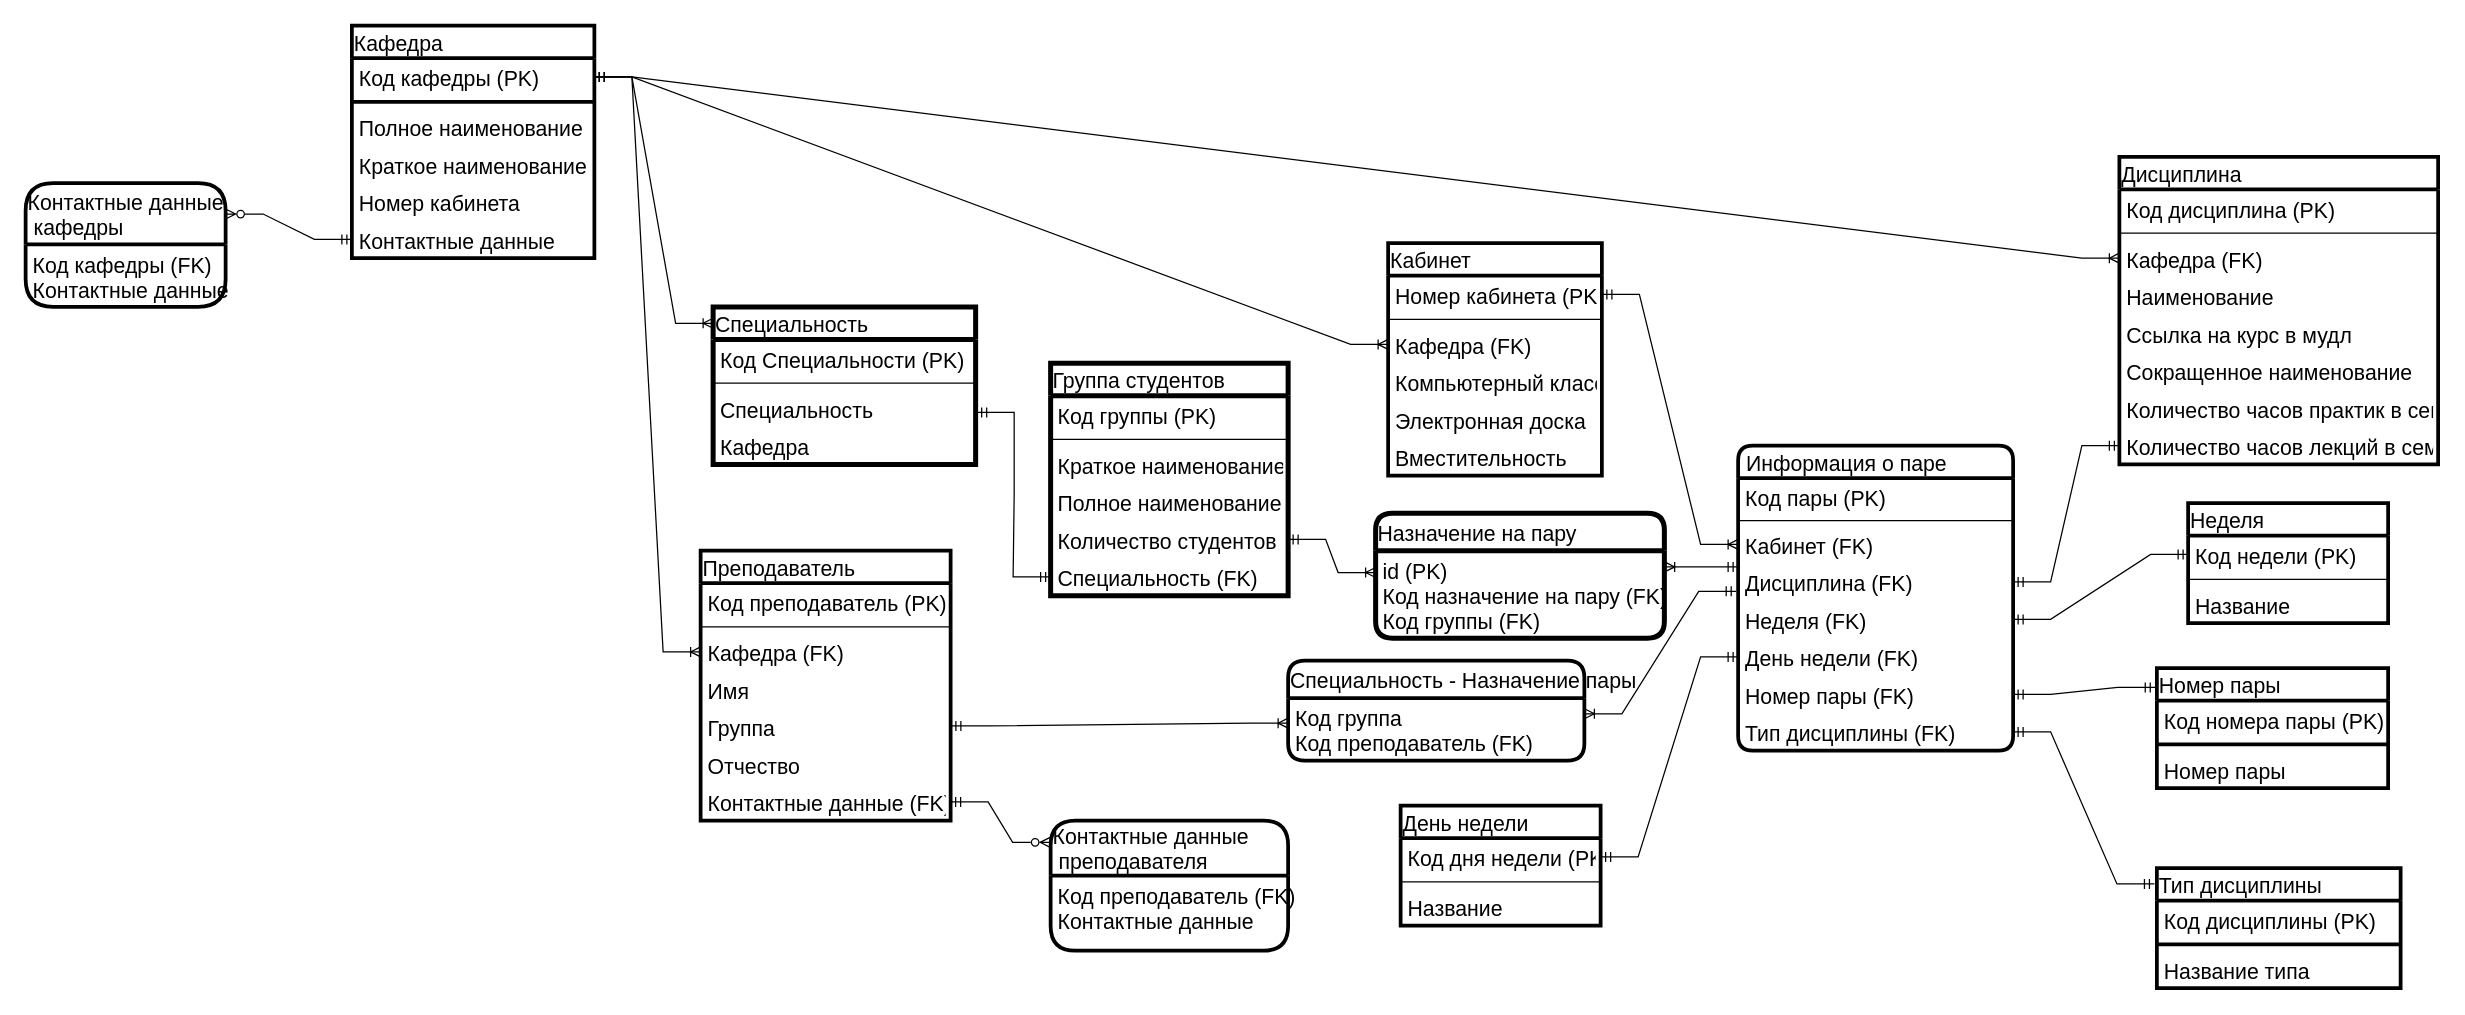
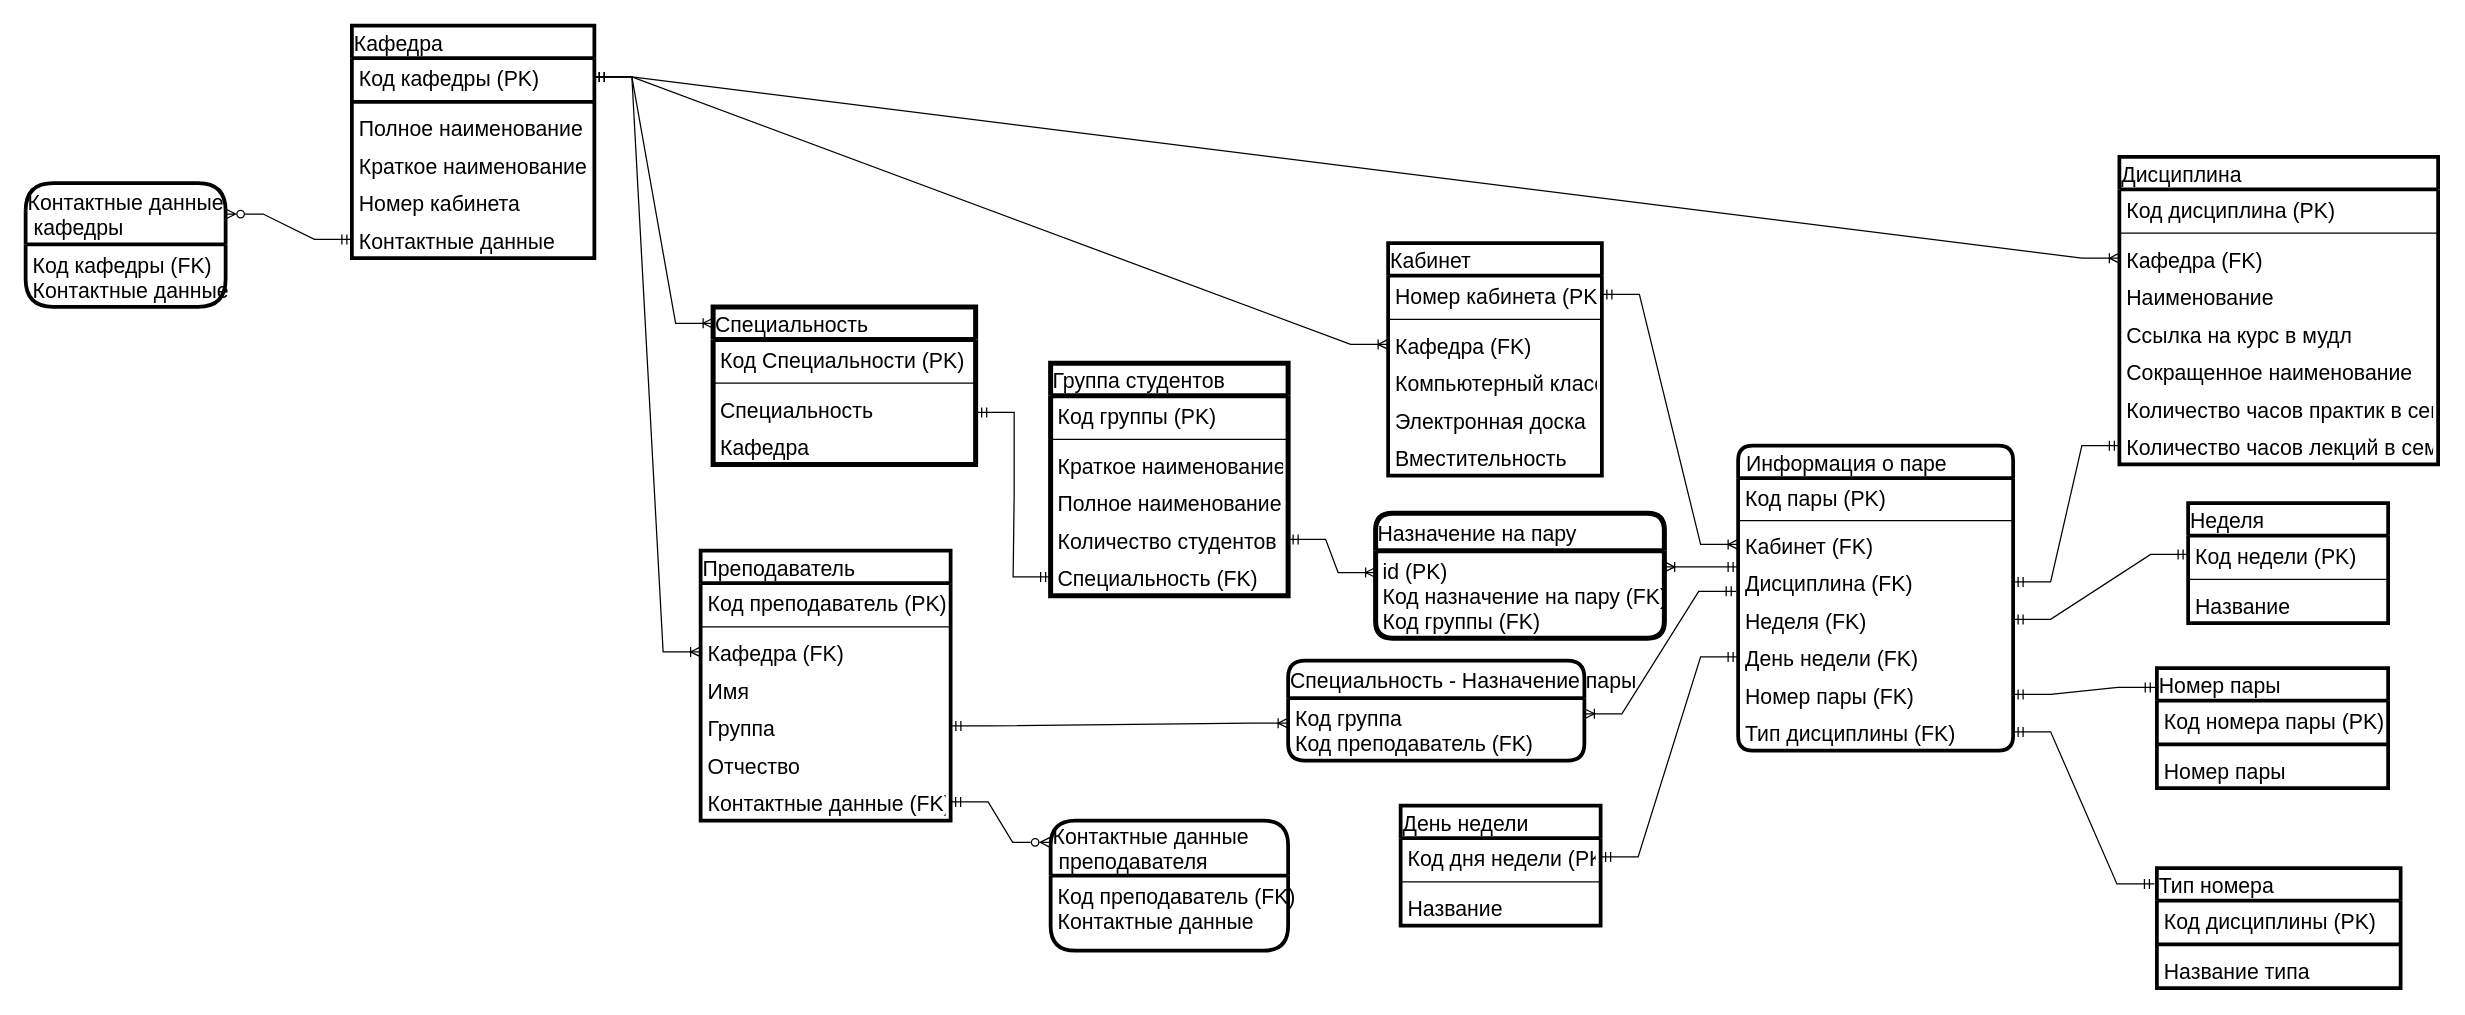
(2239, 886) -> (2215, 886)
